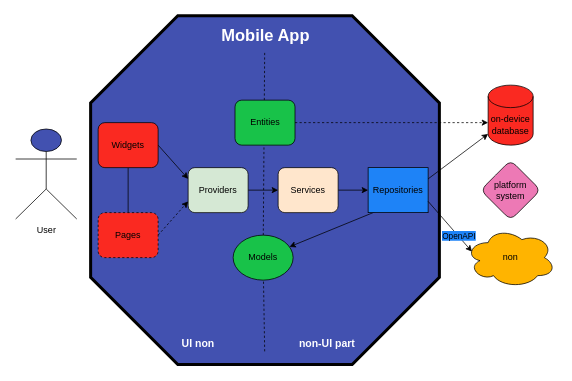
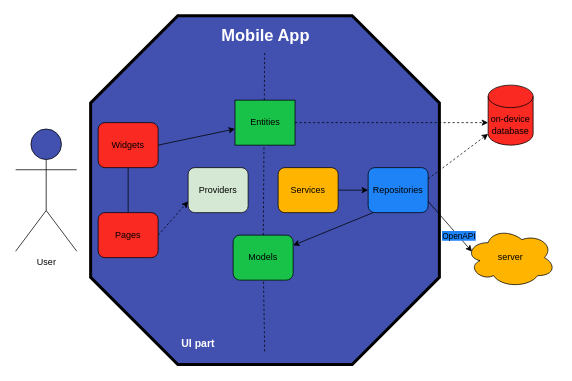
(265, 123) -> (265, 123)
(461, 154) -> (461, 154)
(171, 160) -> (193, 138)
(46, 174) -> (46, 190)
(271, 190) -> none
(308, 190) -> (308, 190)
(398, 190) -> (398, 190)
(510, 190) -> none
(128, 235) -> (128, 235)
(263, 258) -> (263, 258)
(510, 258) -> (510, 258)
(198, 344) -> (198, 344)
(327, 344) -> none
